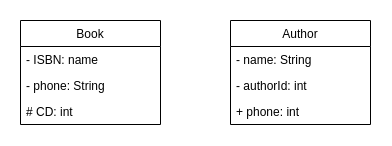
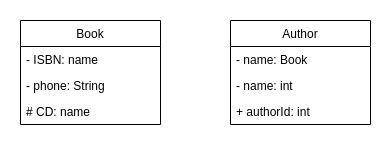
(277, 60) -> (272, 60)
(280, 86) -> (267, 86)
(50, 112) -> (55, 112)
(270, 112) -> (280, 112)
